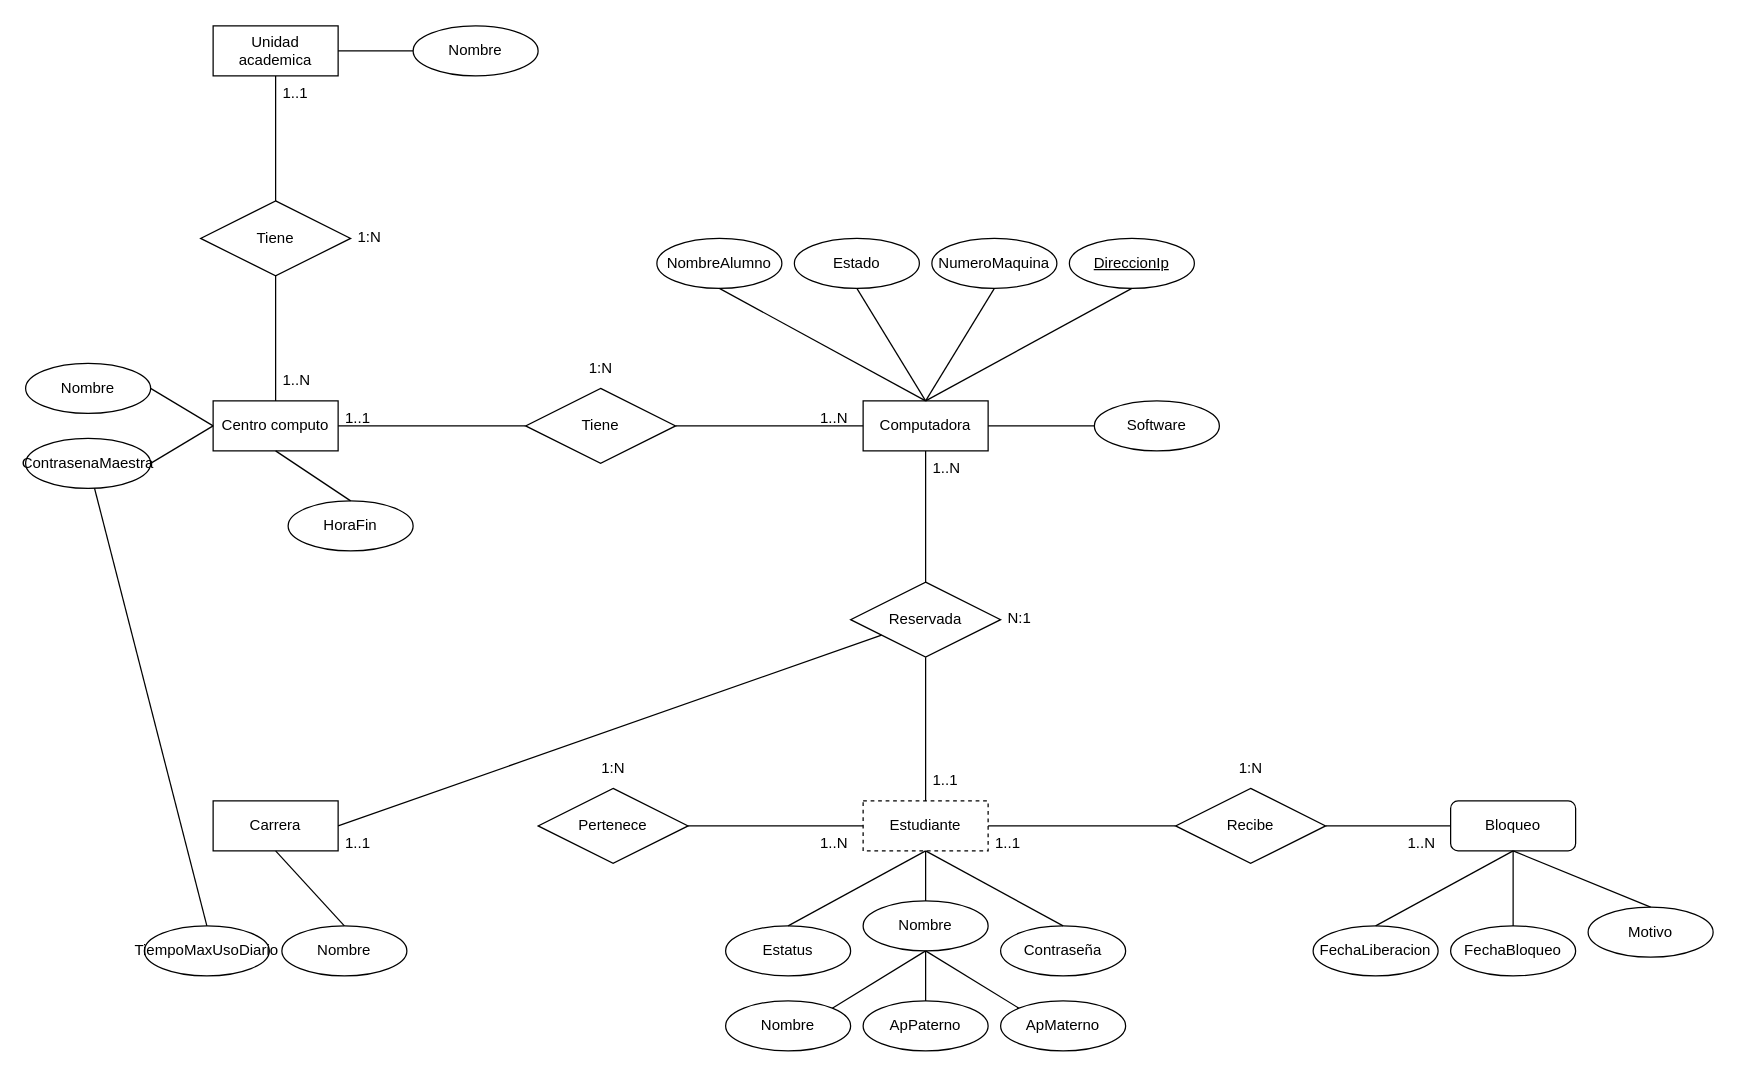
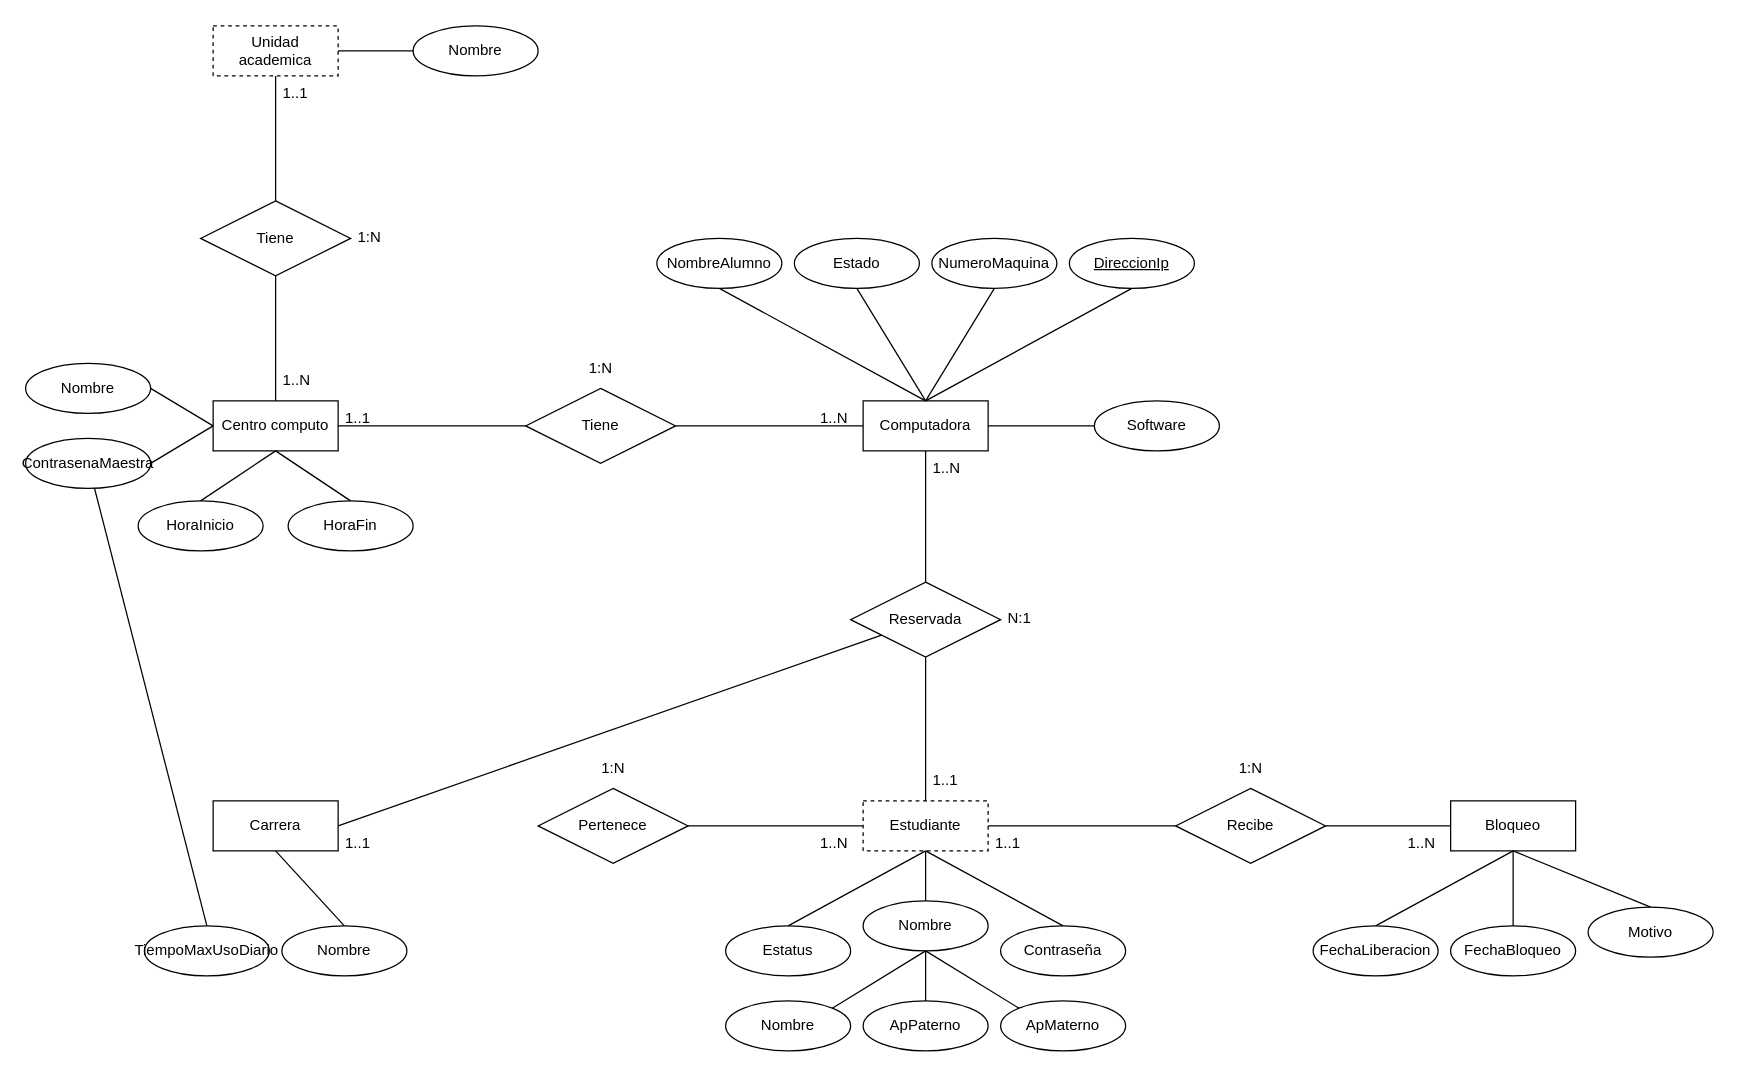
(276, 51) -> (276, 51)
none -> (237, 476)
none -> (201, 526)
(1513, 826) -> (1513, 826)
